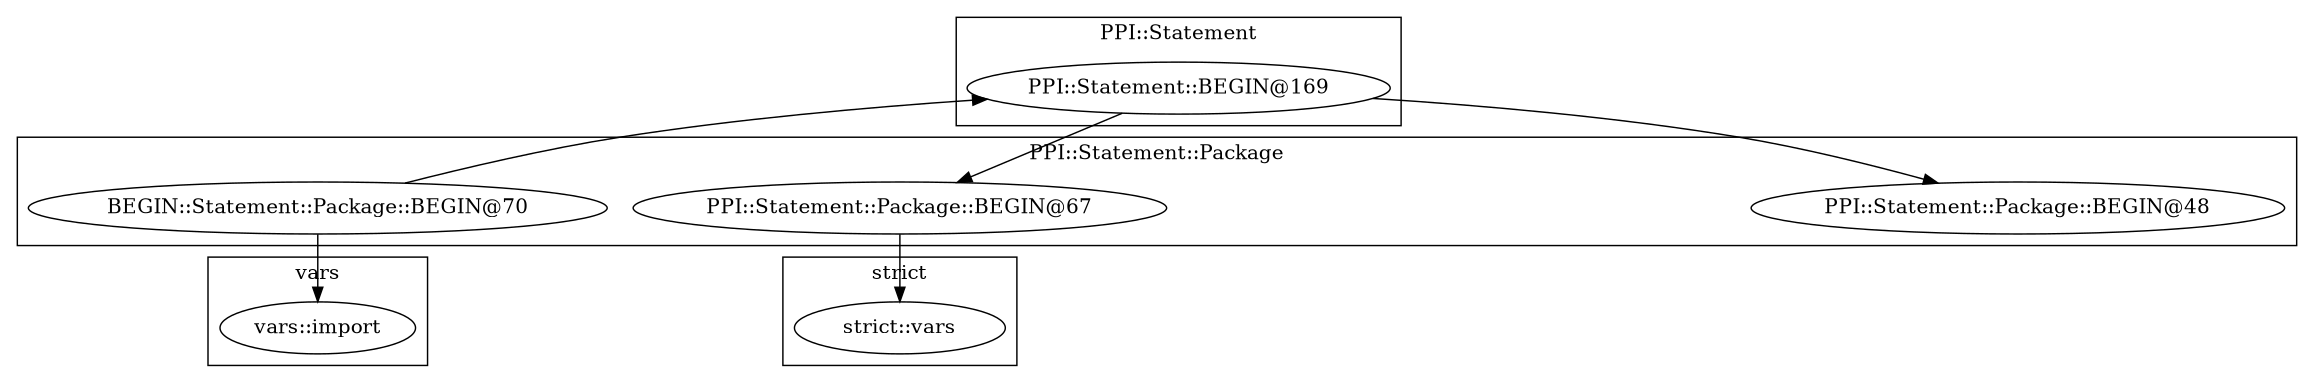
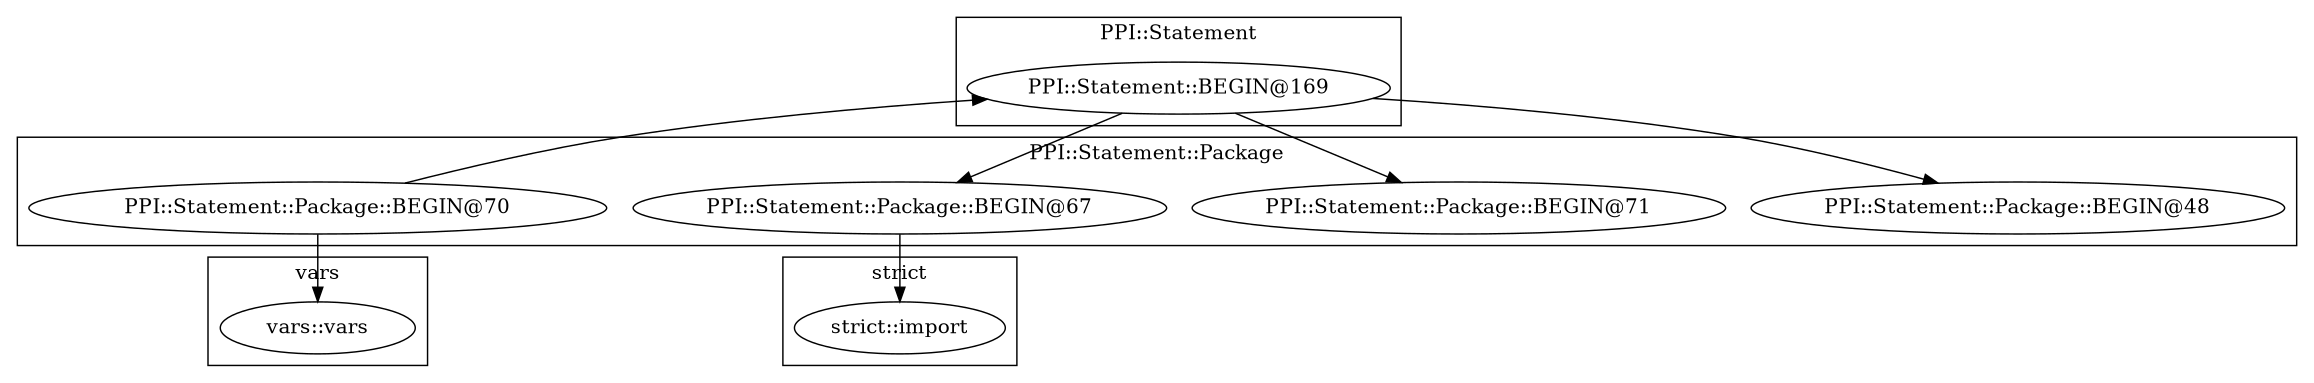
(318, 208) -> (318, 208)
none -> (1459, 208)
(318, 328) -> (318, 328)
(900, 328) -> (900, 328)
